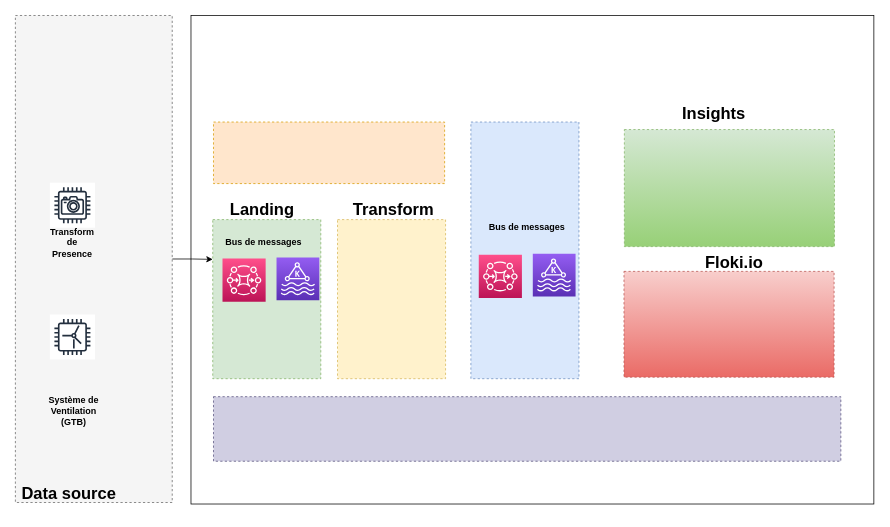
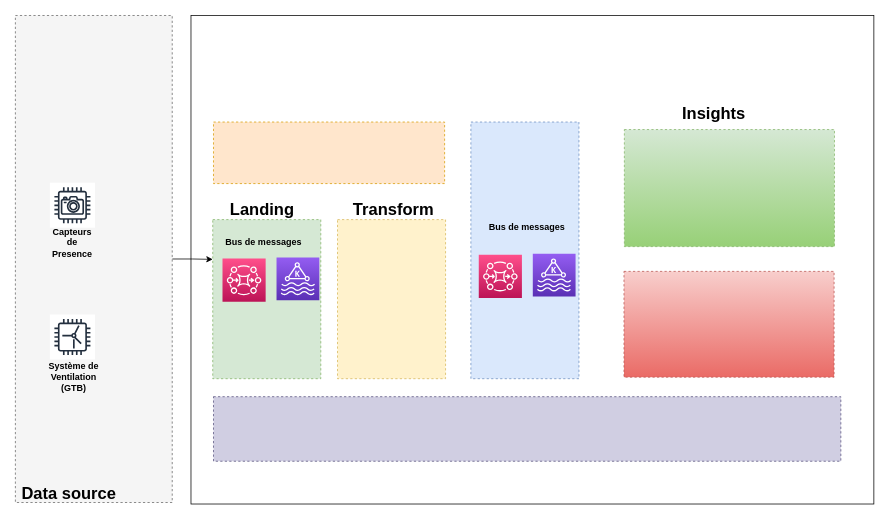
(72, 243) -> (72, 243)
(734, 263) -> none
(74, 411) -> (74, 377)
